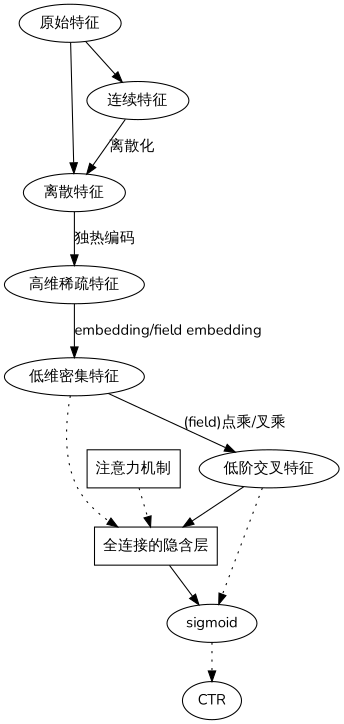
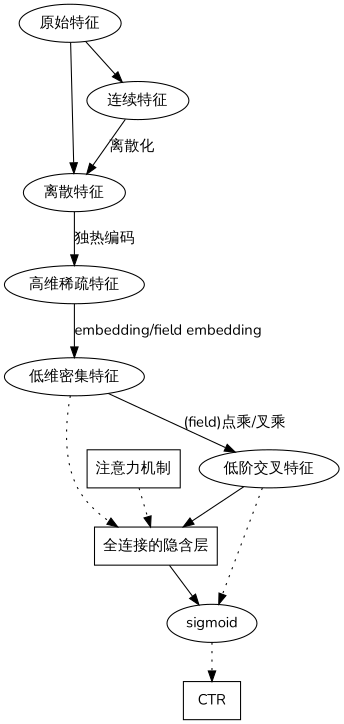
(212, 701) -> (212, 701)
